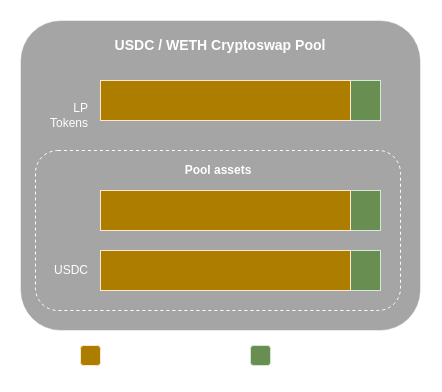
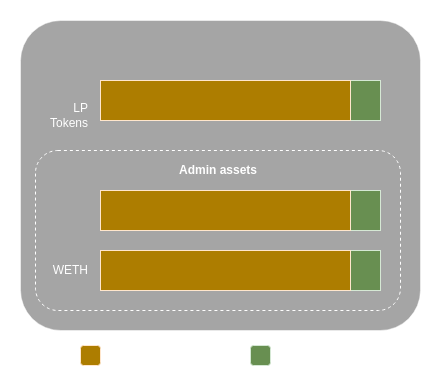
(221, 46) -> none
(219, 171) -> (219, 171)
(75, 271) -> (75, 271)
